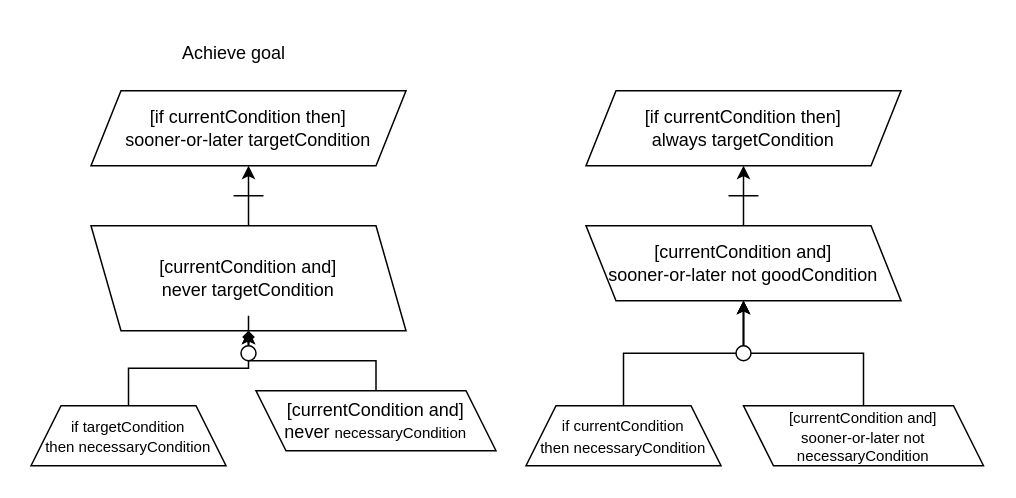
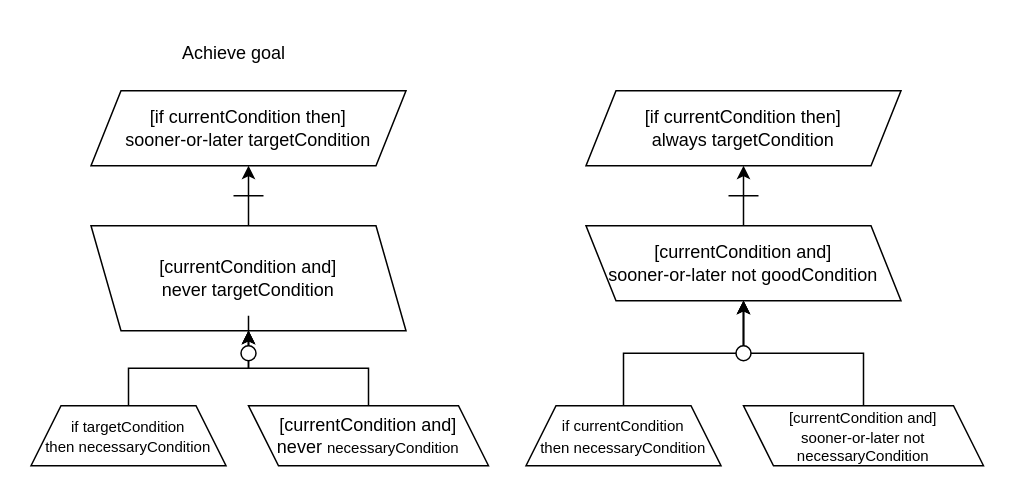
(245, 368) -> (245, 368)
(376, 421) -> (368, 436)
